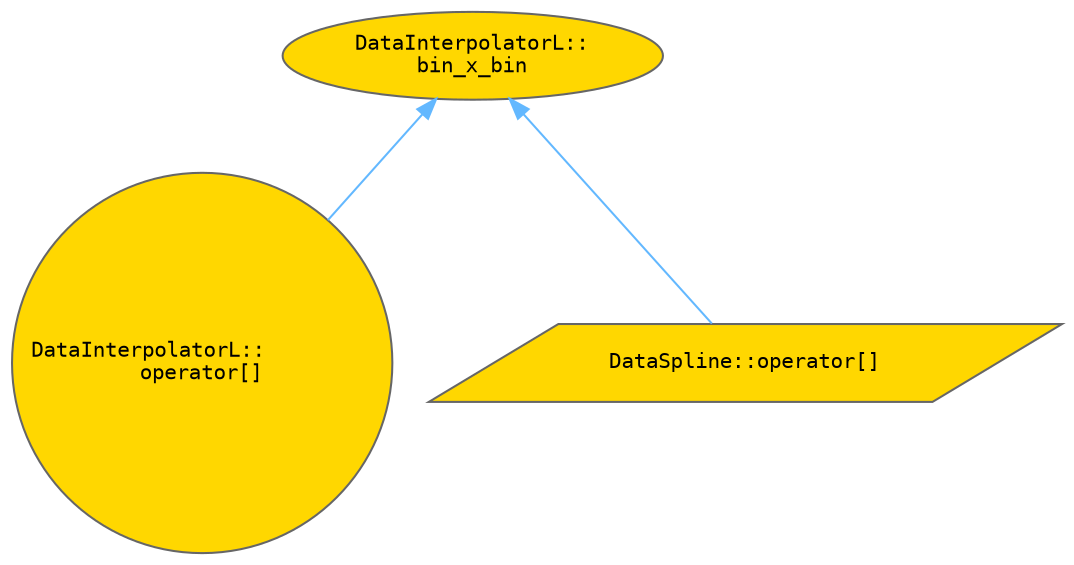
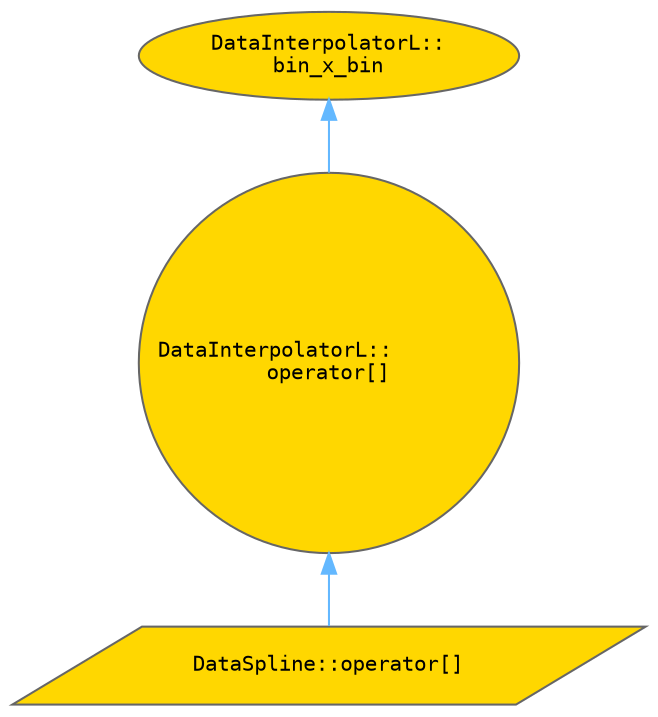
(618, 219) -> (329, 600)
